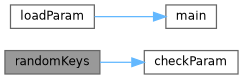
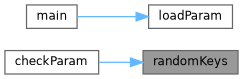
(124, 17) -> (107, 17)
(116, 62) -> (115, 62)
